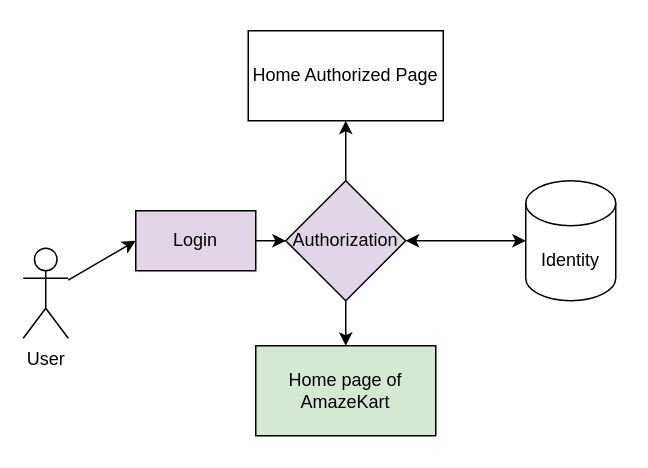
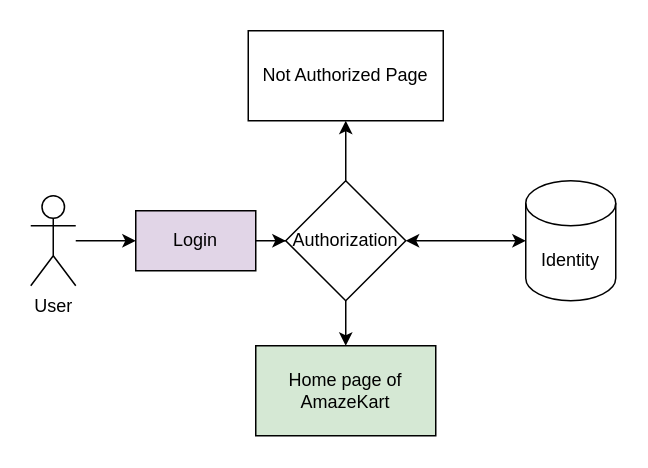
(346, 76) -> (346, 76)
(346, 241) -> (346, 241)
(46, 293) -> (53, 241)
